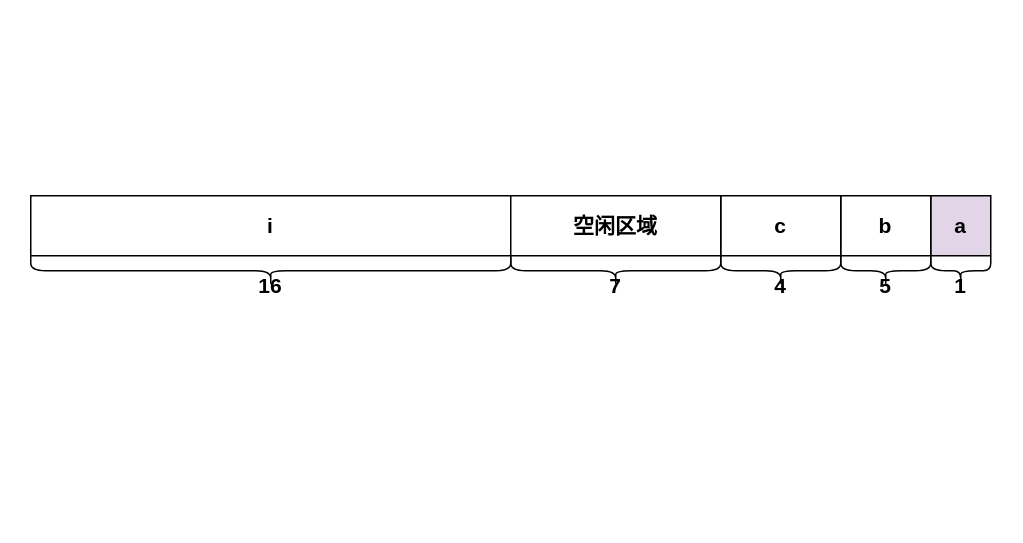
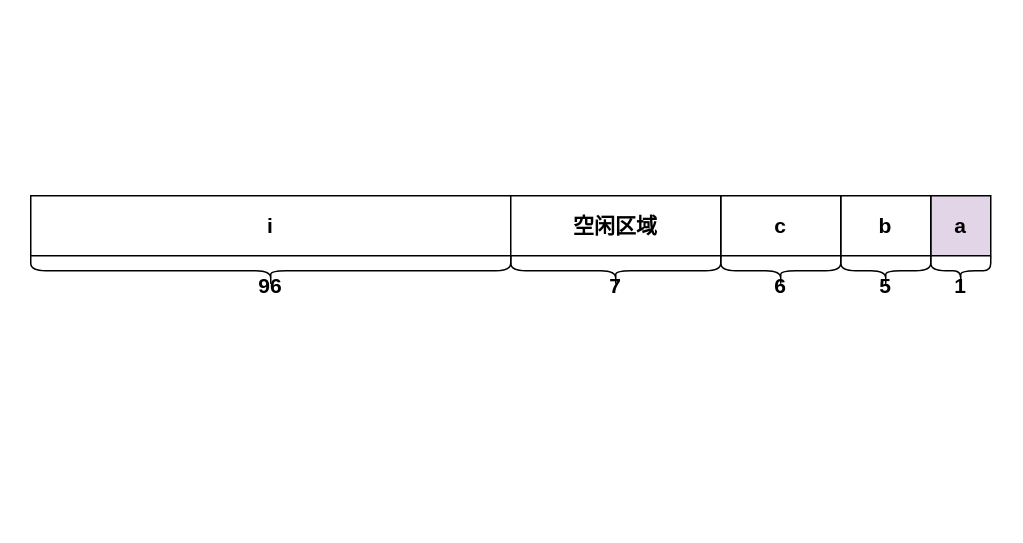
(271, 286) -> (271, 286)
(781, 286) -> (781, 286)
